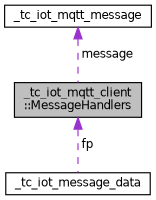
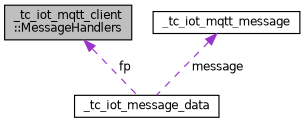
(78, 61) -> (183, 69)
